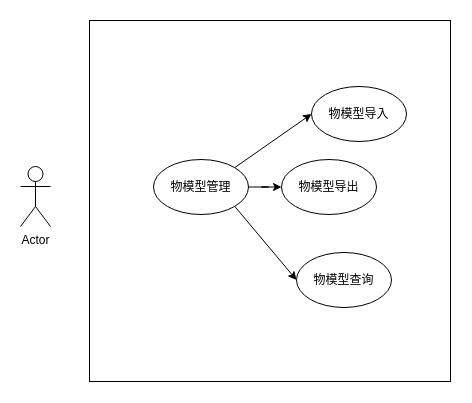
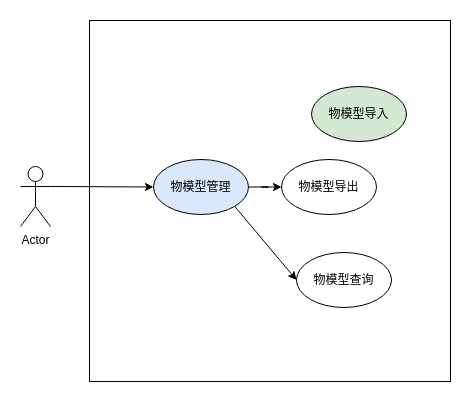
(359, 114) -> (359, 114)
(270, 143) -> none
none -> (99, 187)
(201, 187) -> (201, 187)
